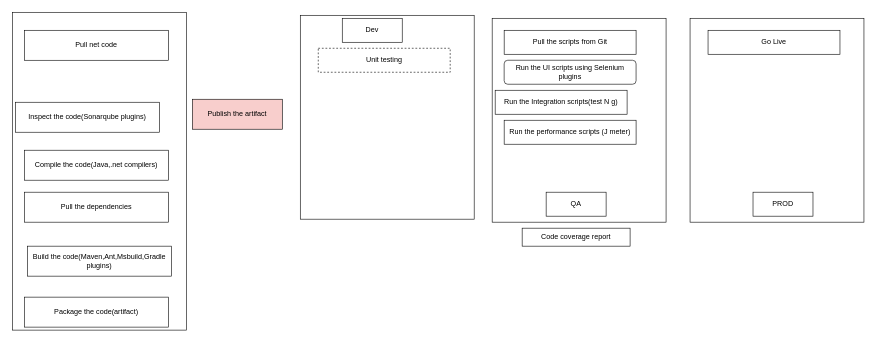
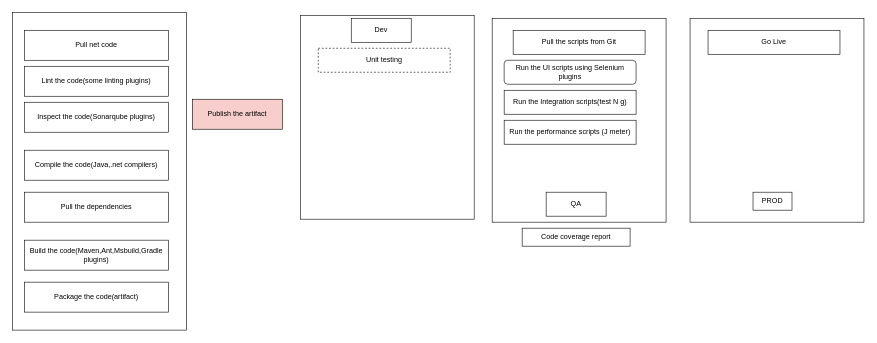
(372, 30) -> (381, 30)
(570, 42) -> (579, 42)
none -> (96, 81)
(561, 102) -> (570, 102)
(87, 117) -> (96, 117)
(783, 204) -> (773, 201)
(99, 261) -> (96, 255)
(96, 312) -> (96, 297)
